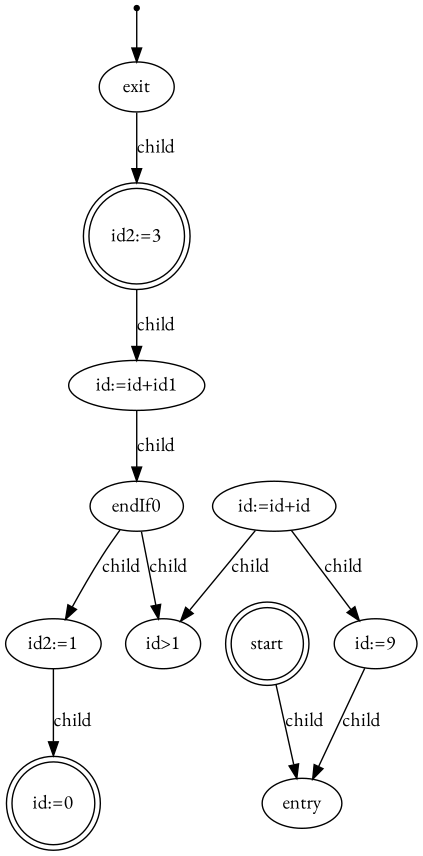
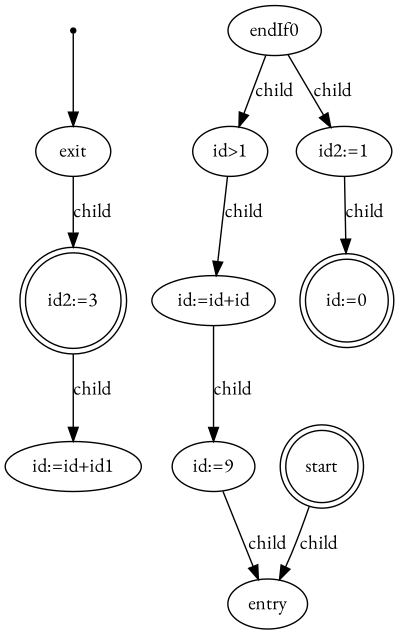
(137, 439) -> none
(223, 570) -> (223, 219)
